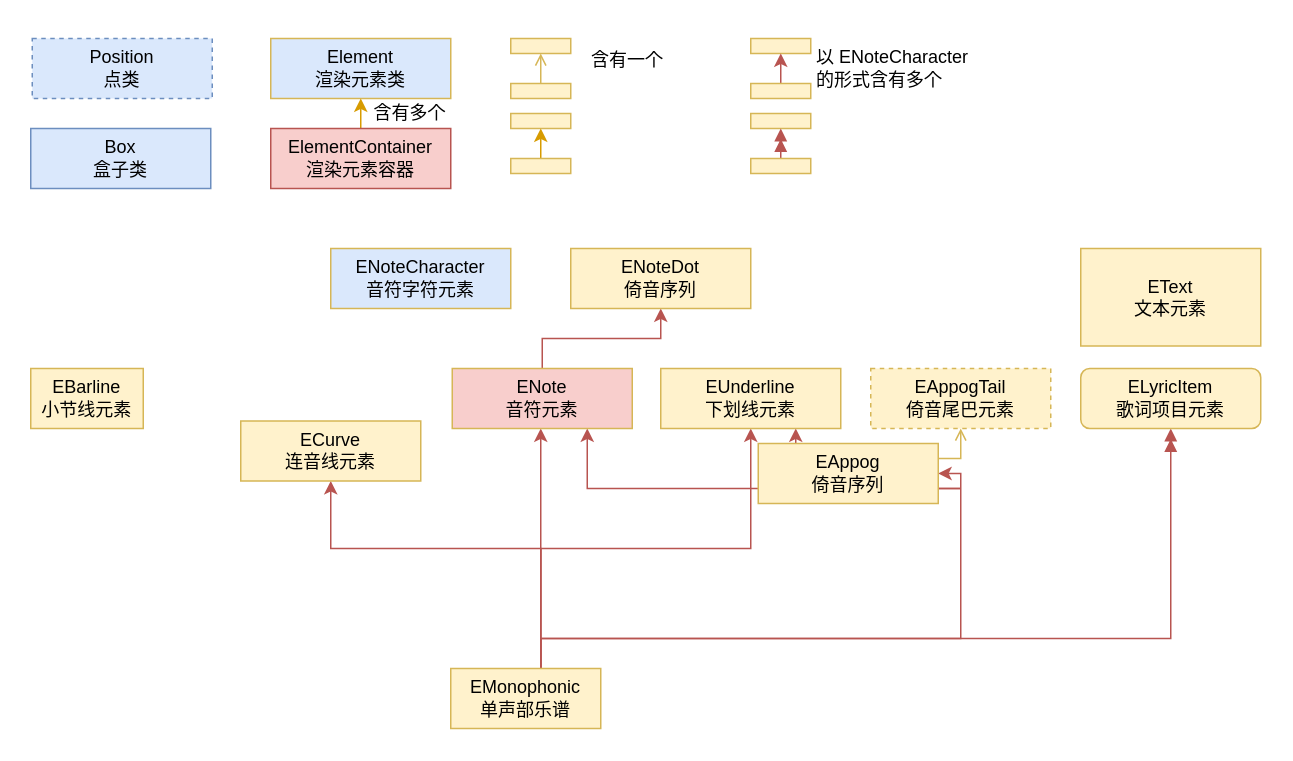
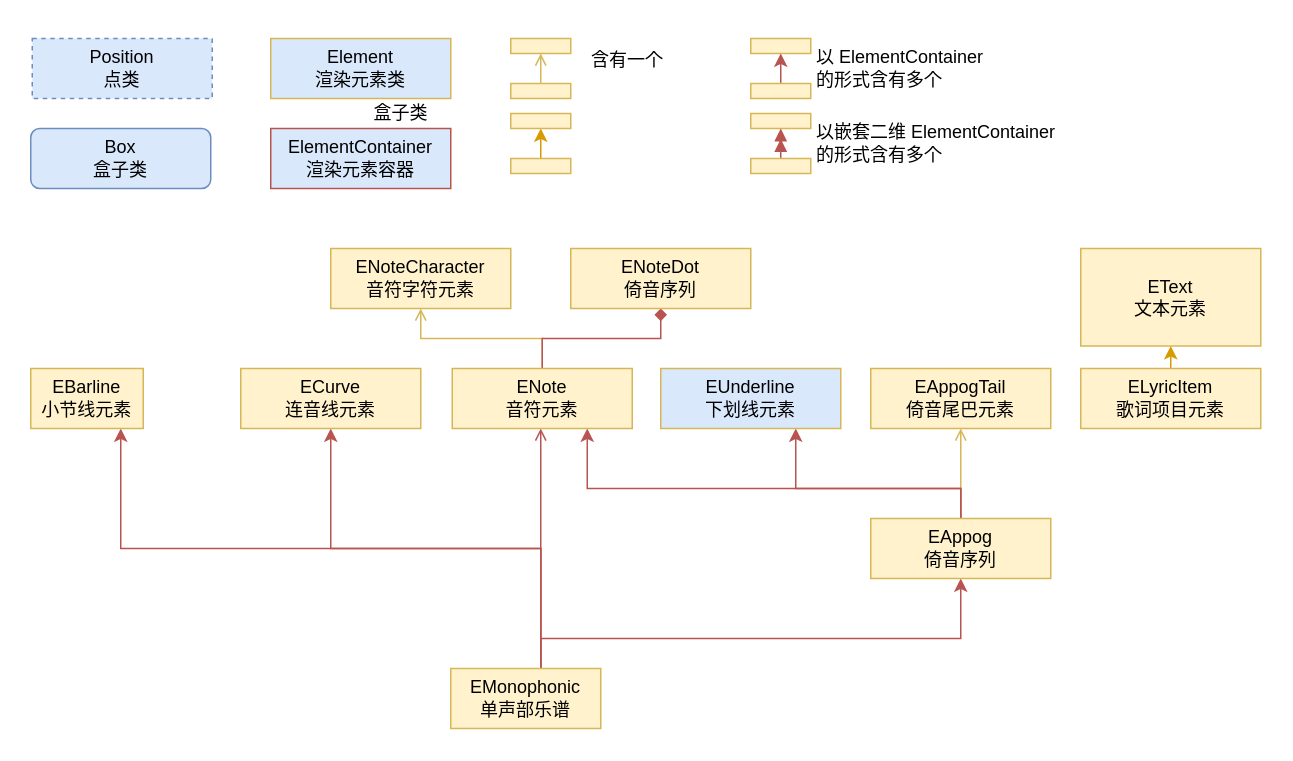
(899, 68) -> (904, 68)
(410, 113) -> (401, 113)
(361, 118) -> none
none -> (940, 143)
(121, 158) -> (121, 158)
(361, 158) -> (361, 158)
(421, 278) -> (421, 278)
(661, 320) -> (661, 321)
none -> (467, 338)
none -> (1171, 360)
(542, 398) -> (542, 398)
(751, 398) -> (751, 398)
(961, 398) -> (961, 398)
(1171, 398) -> (1171, 398)
(541, 440) -> (541, 437)
(331, 451) -> (331, 398)
(848, 473) -> (961, 548)
none -> (169, 548)
(701, 548) -> none
(1160, 638) -> none
